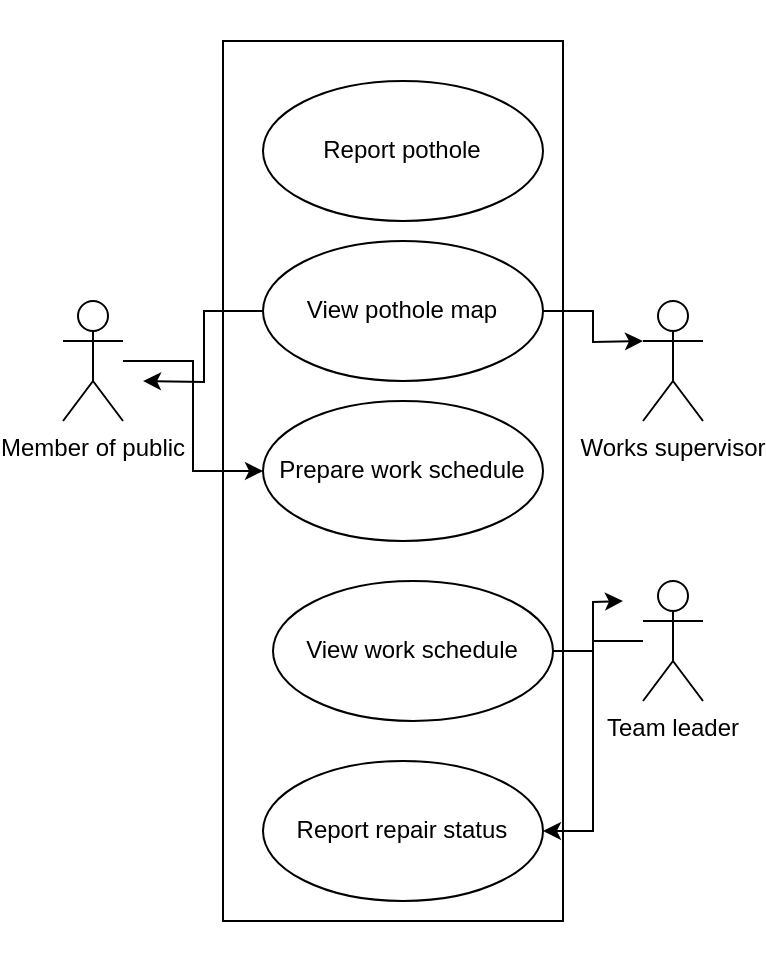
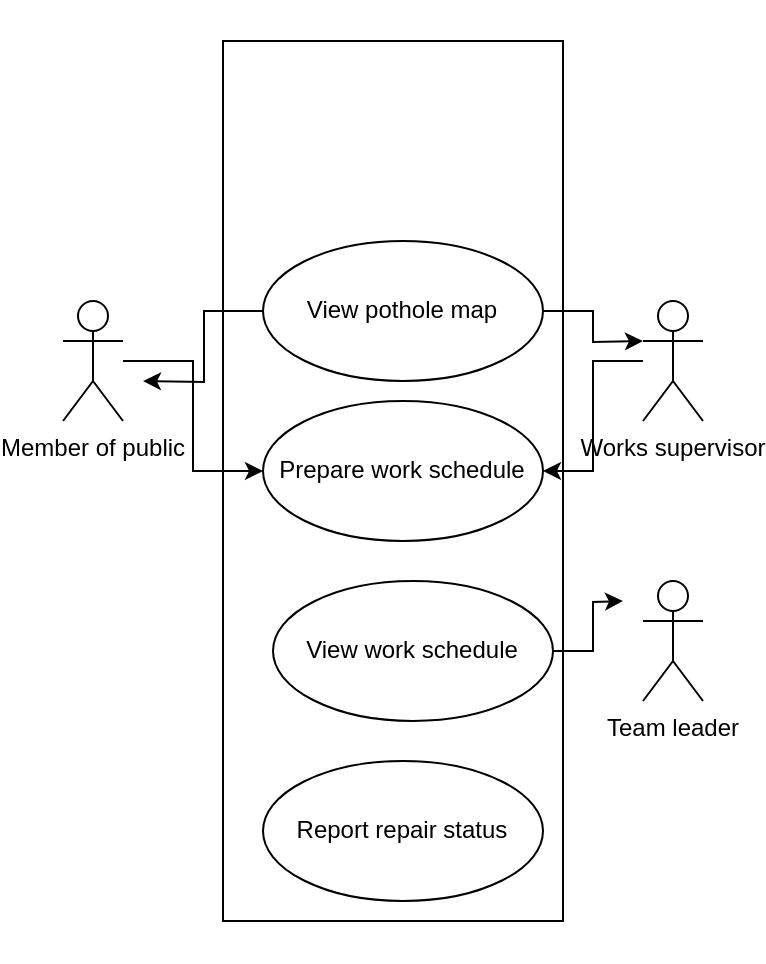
(403, 151) -> none
none -> (593, 409)
(593, 761) -> none
